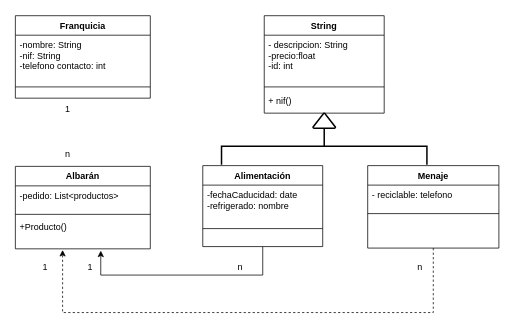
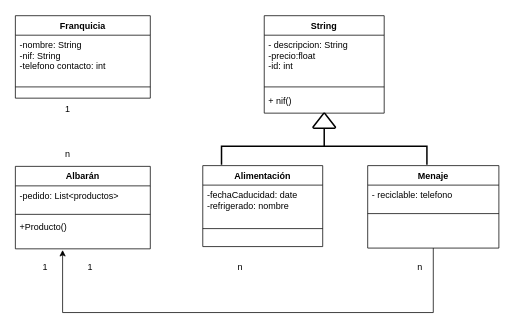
(263, 263) -> none
(251, 312) -> (251, 312)
